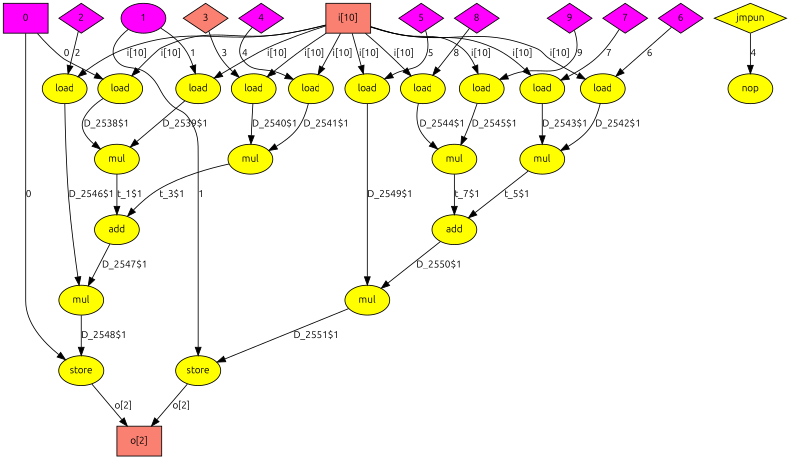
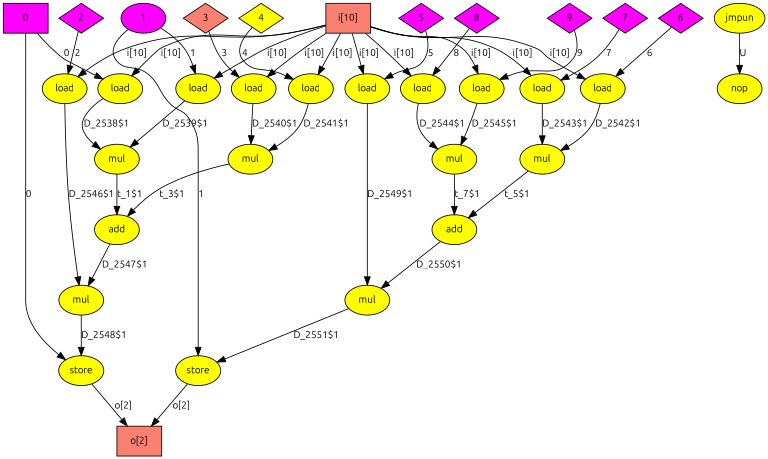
(261, 18) -> (261, 18)
(750, 18) -> (740, 18)
(753, 53) -> (743, 53)
